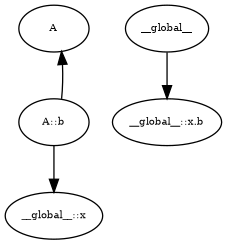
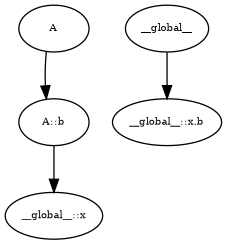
(63, 82) -> (45, 69)
